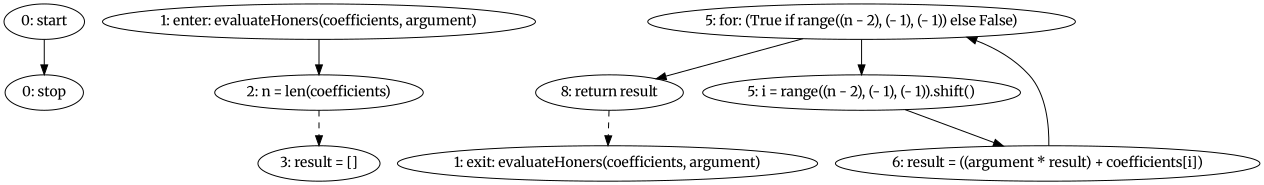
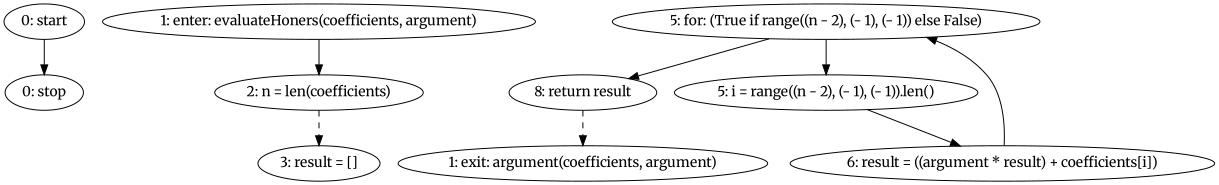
(862, 93) -> (826, 93)
(608, 163) -> (583, 163)
